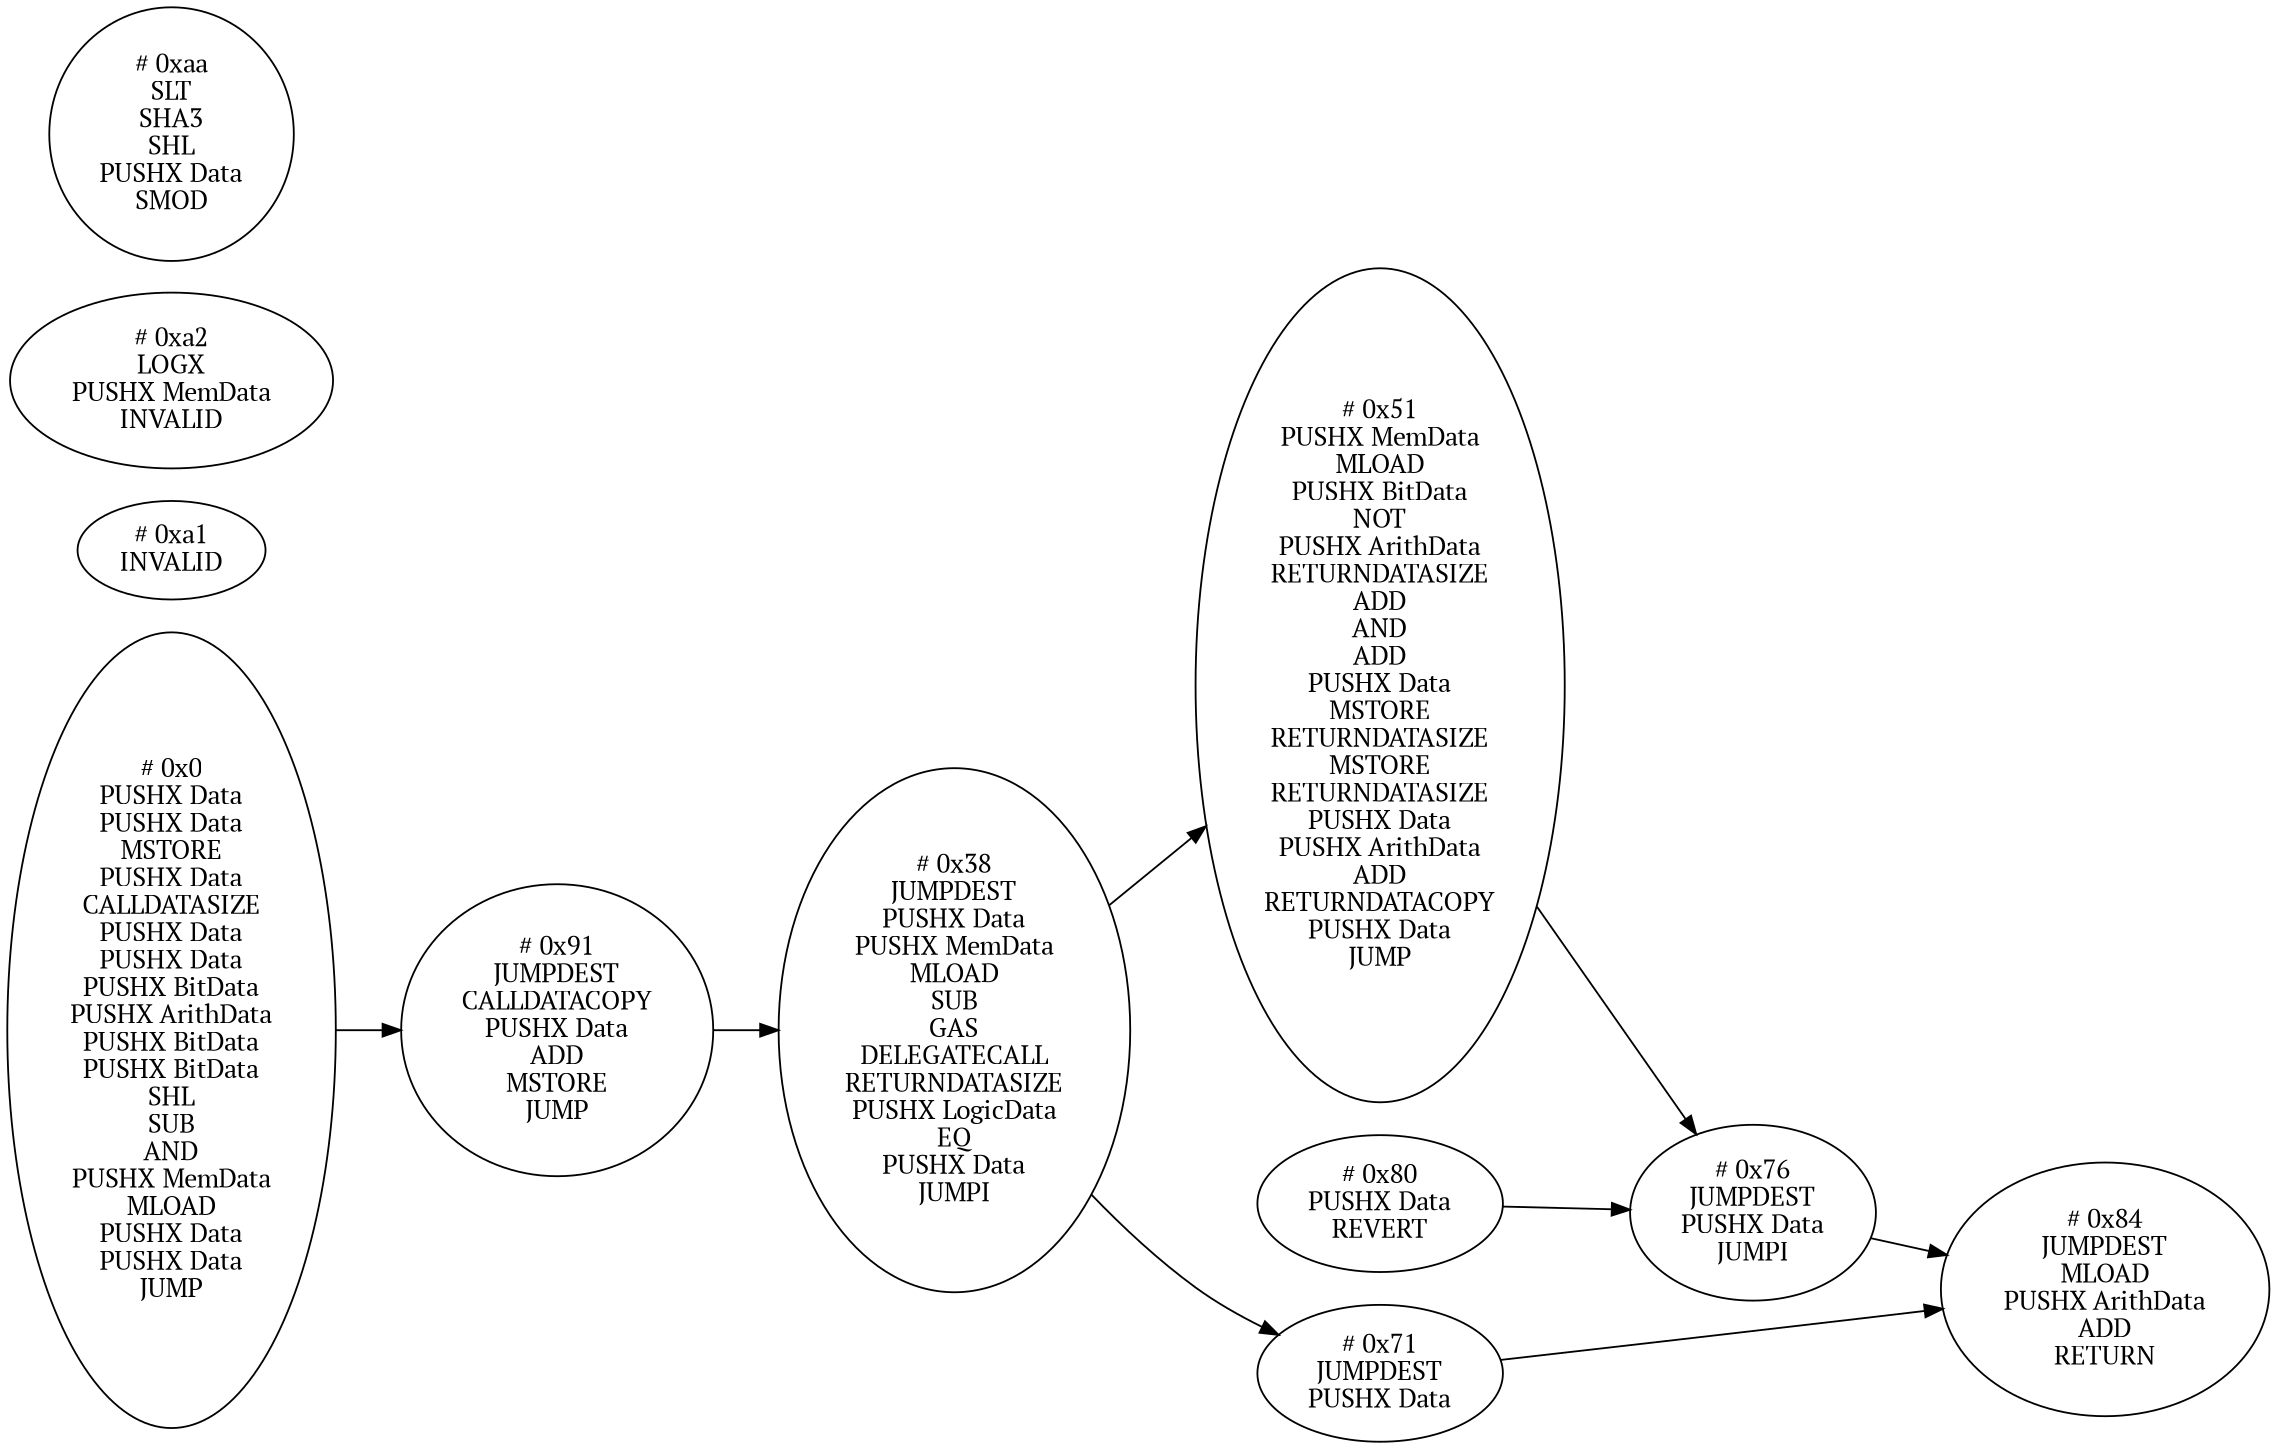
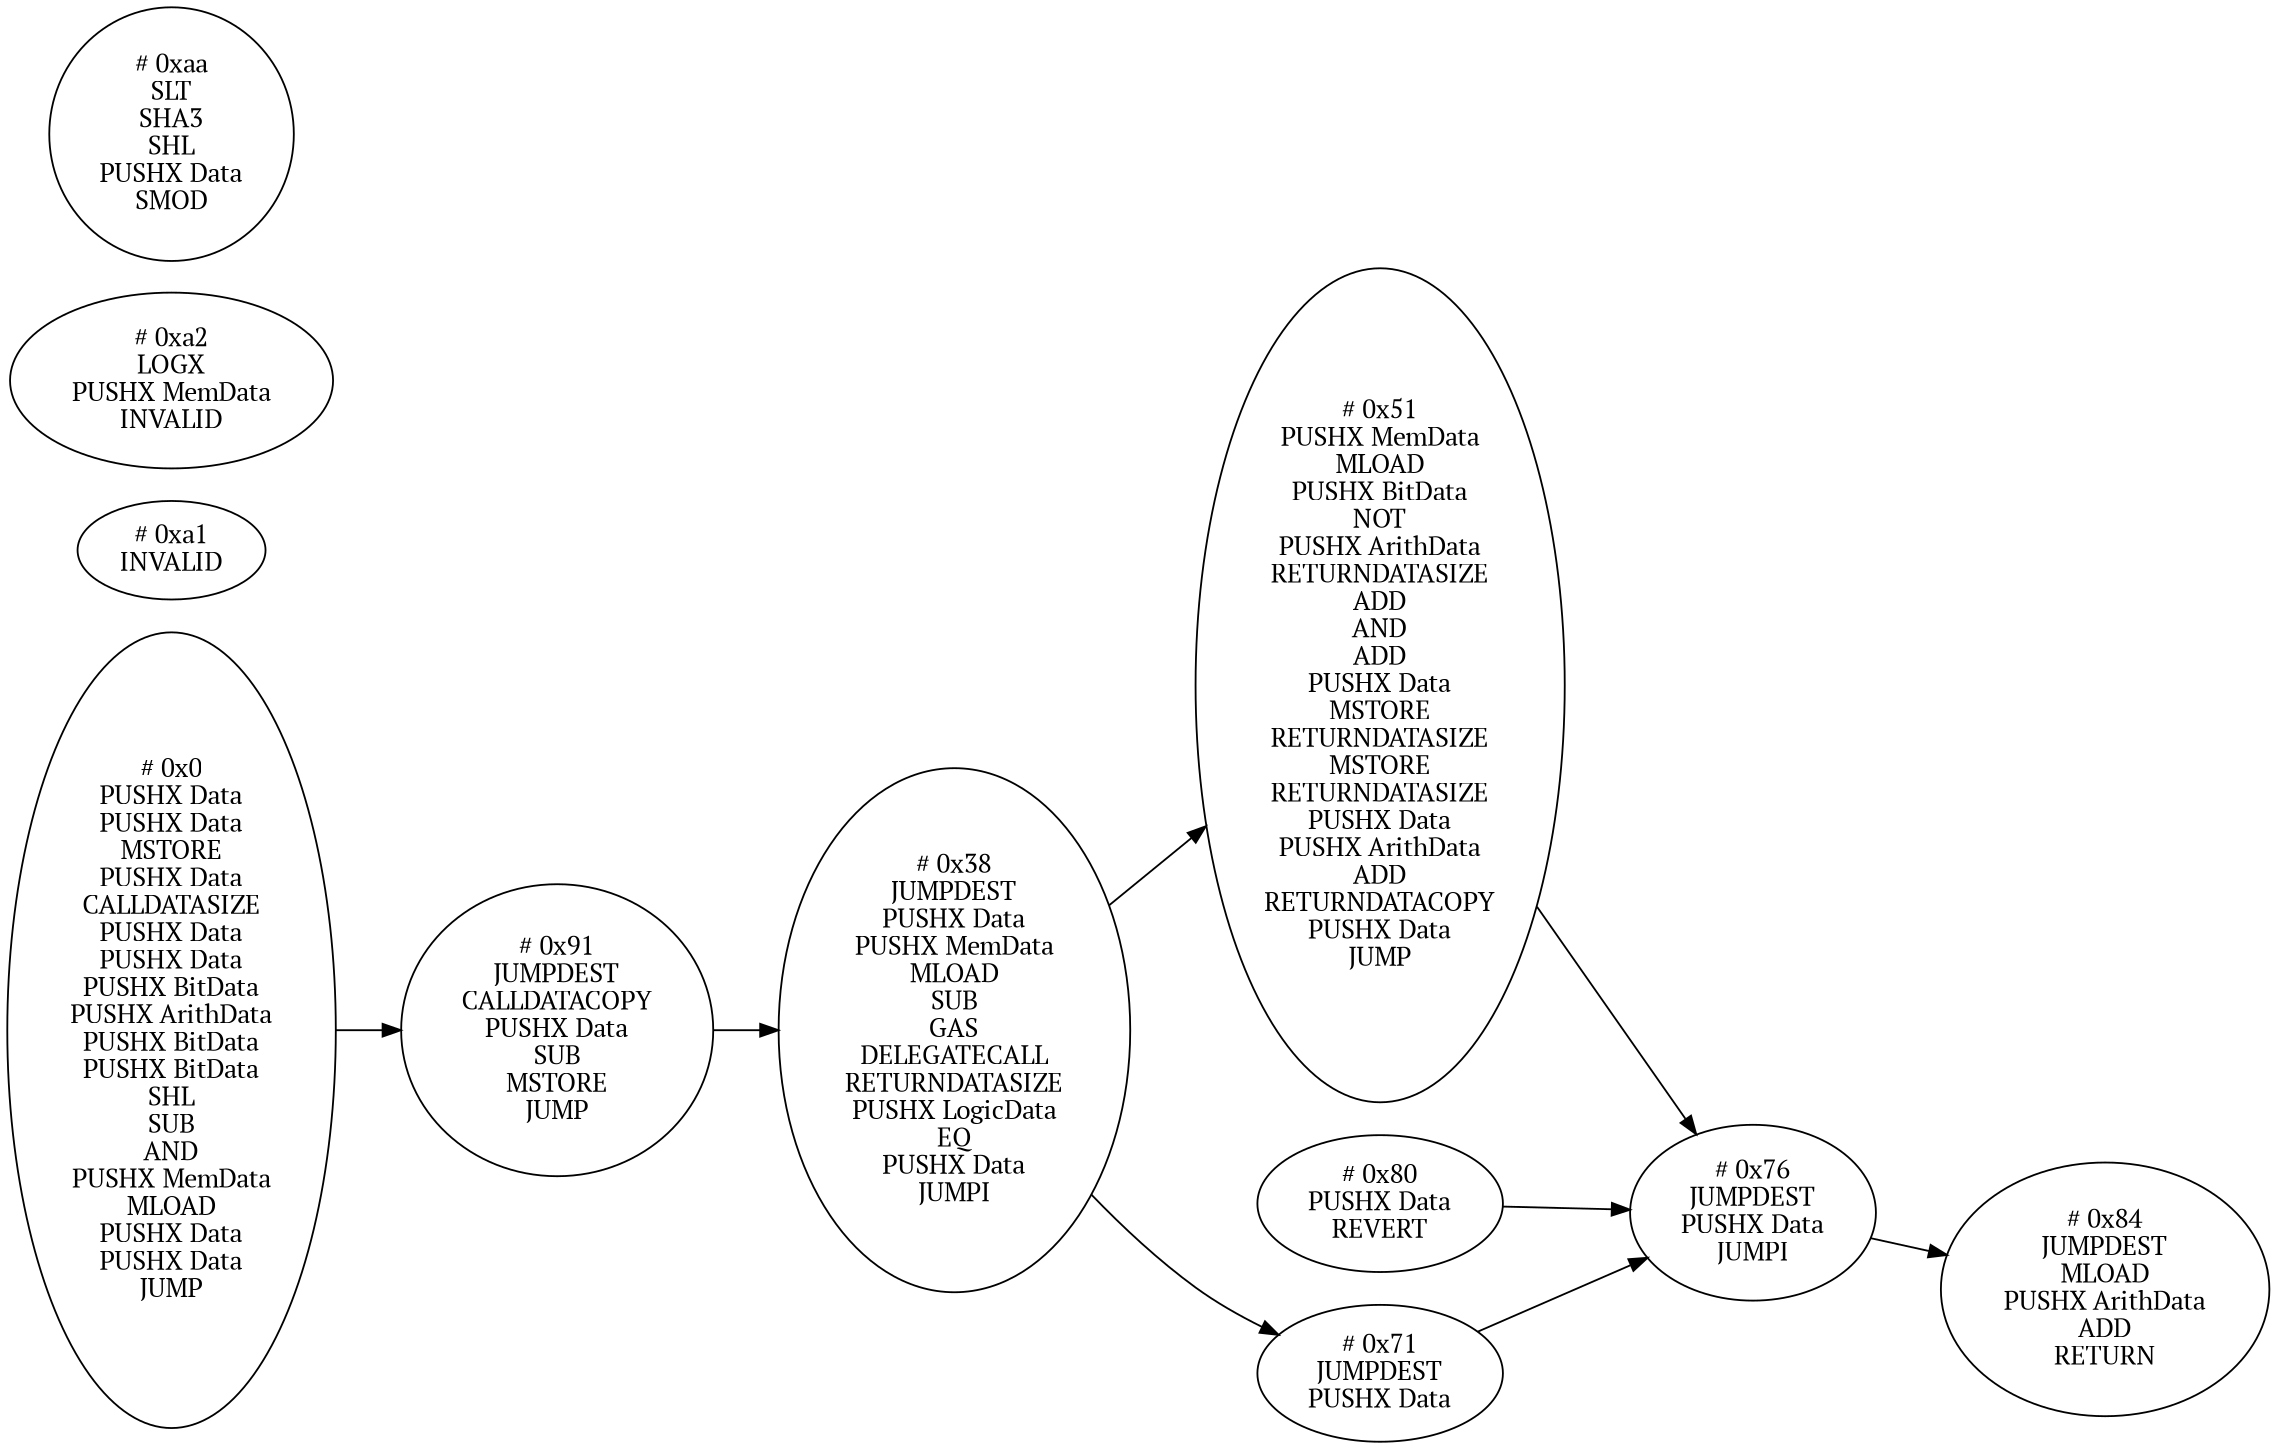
(557, 1030) -> (557, 1030)
(1713, 1336) -> (1554, 1299)
